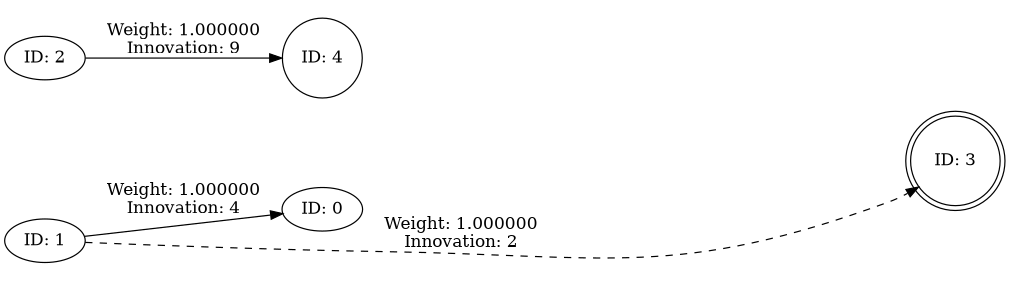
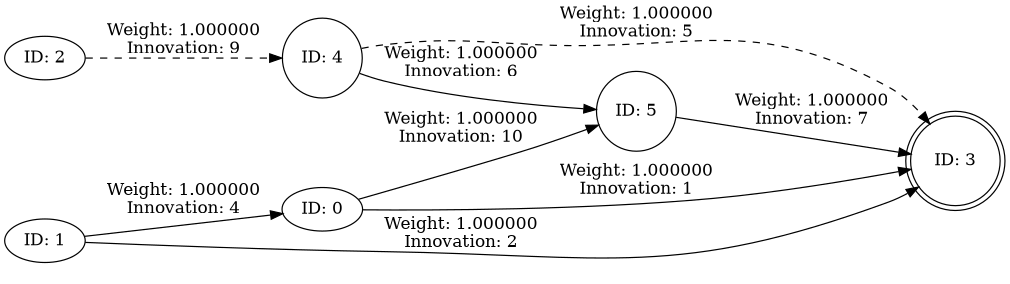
none -> (651, 43)
(178, 58) -> (178, 58)
none -> (636, 111)
none -> (632, 204)
(501, 255) -> (501, 255)
